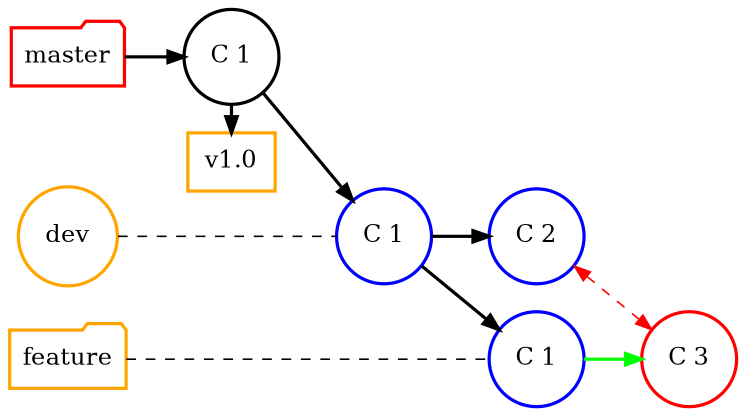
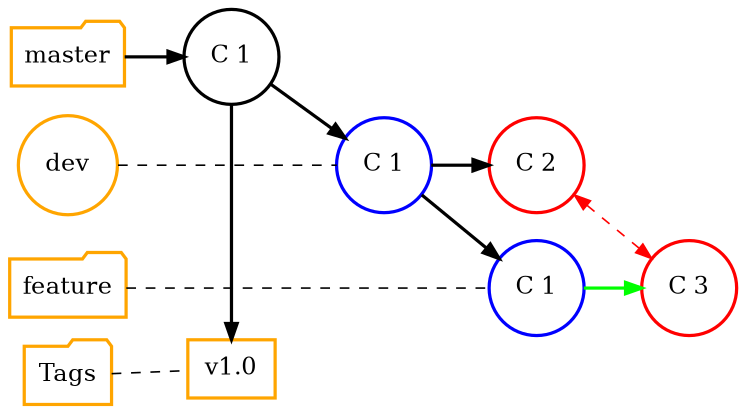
(68, 57) -> (68, 57)
(537, 236) -> (537, 165)
none -> (68, 375)
